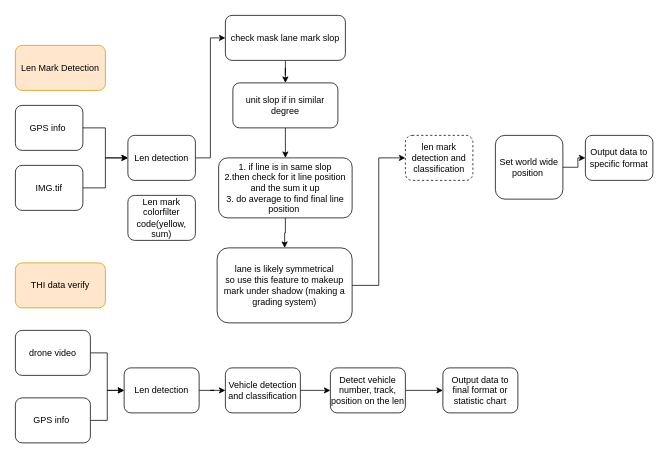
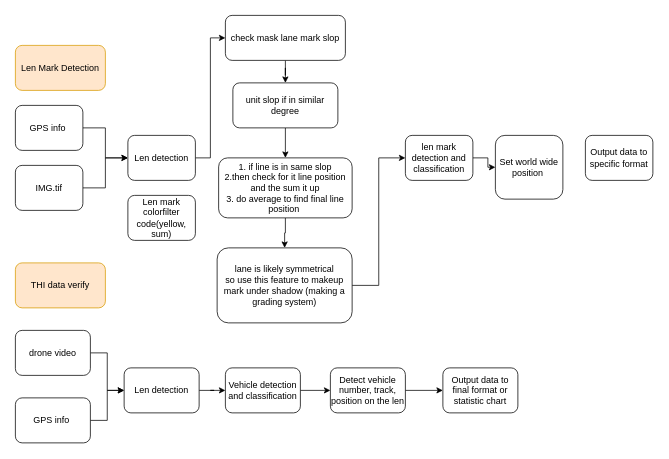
(439, 158) -> (439, 158)
none -> (488, 162)
(576, 167) -> none
